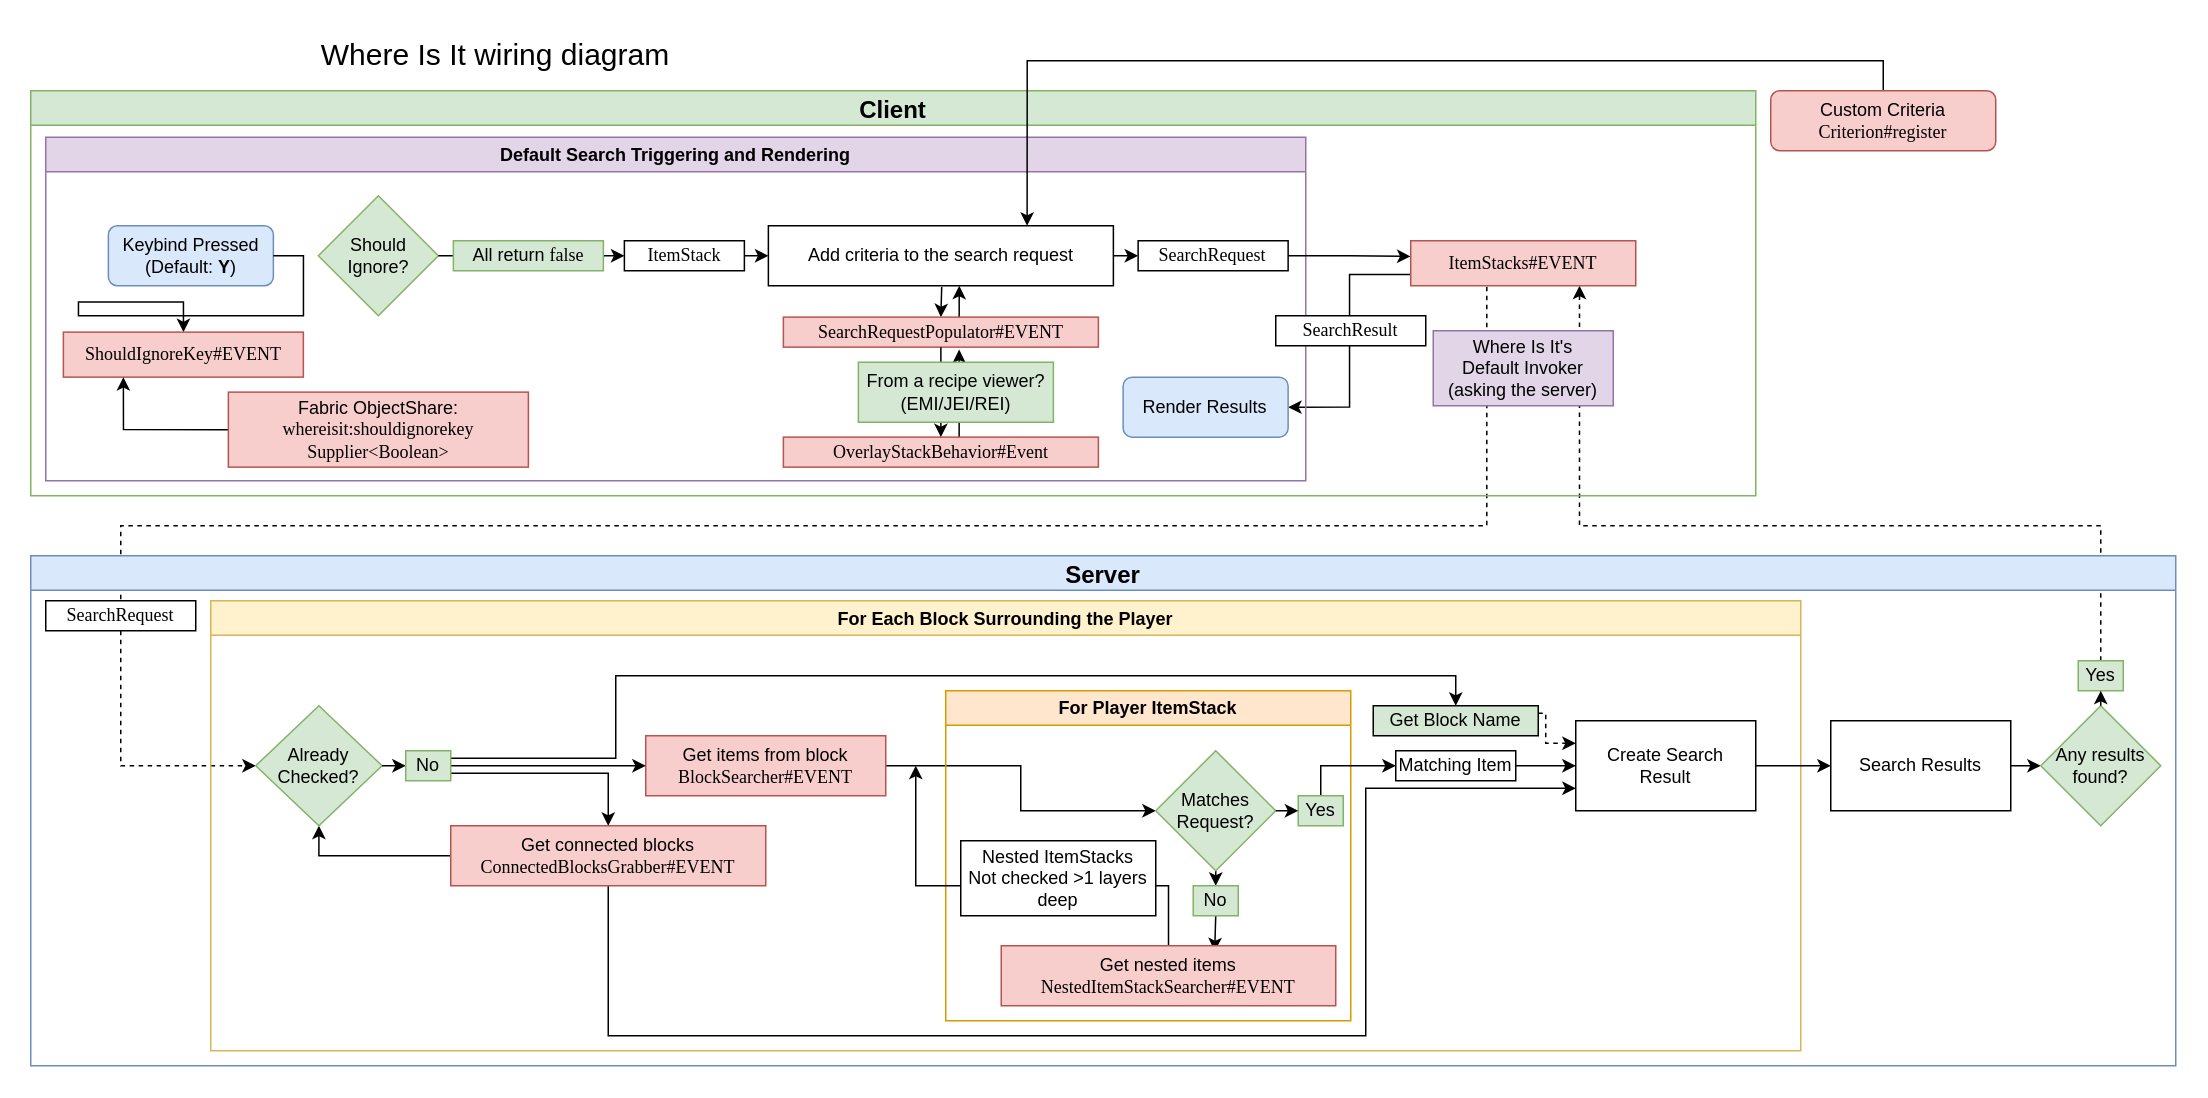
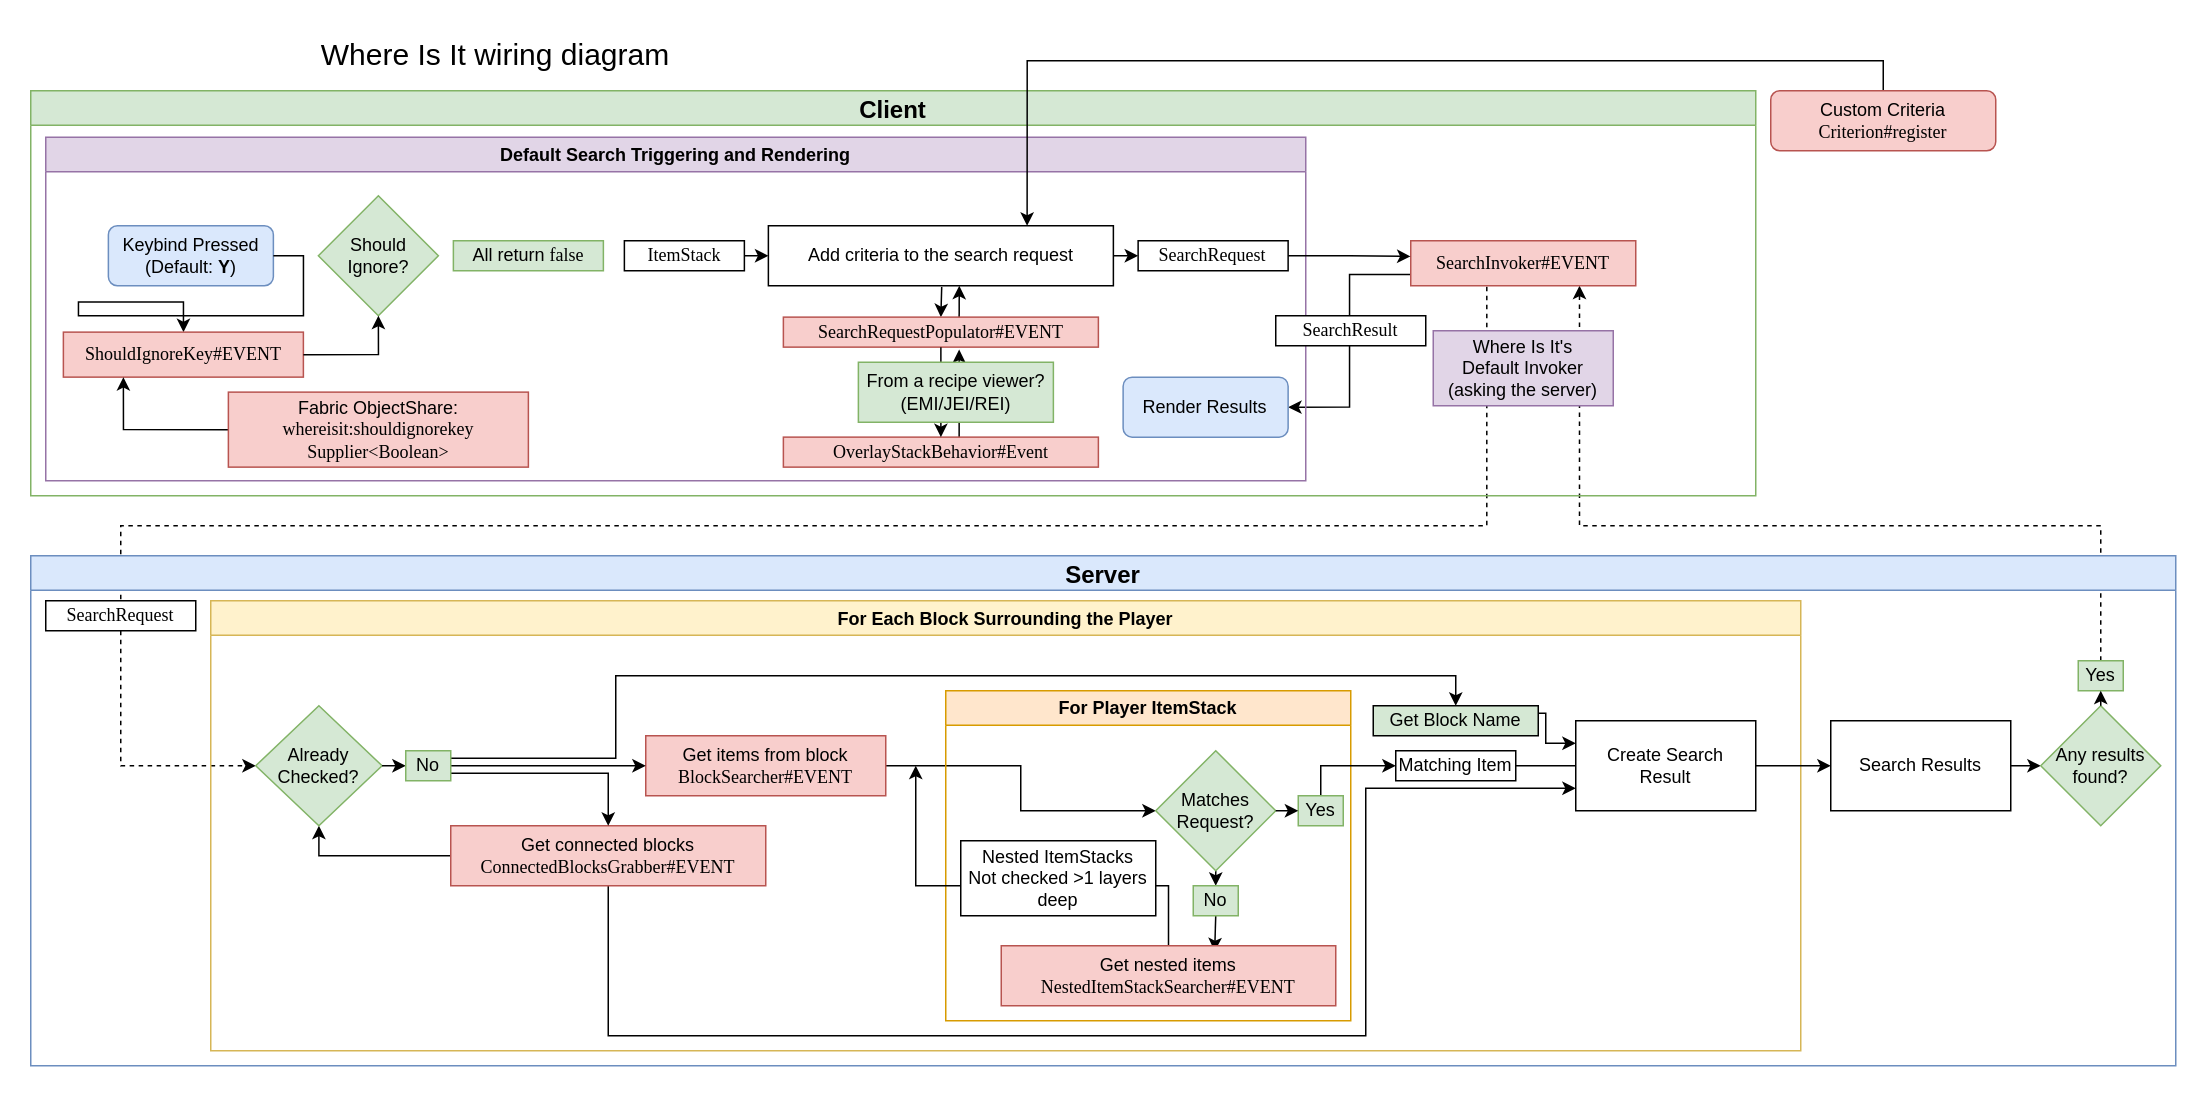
(446, 256) -> none
(1523, 263) -> (1523, 263)
none -> (355, 355)
(1546, 734) -> (1546, 734)
(1564, 766) -> (1568, 766)
